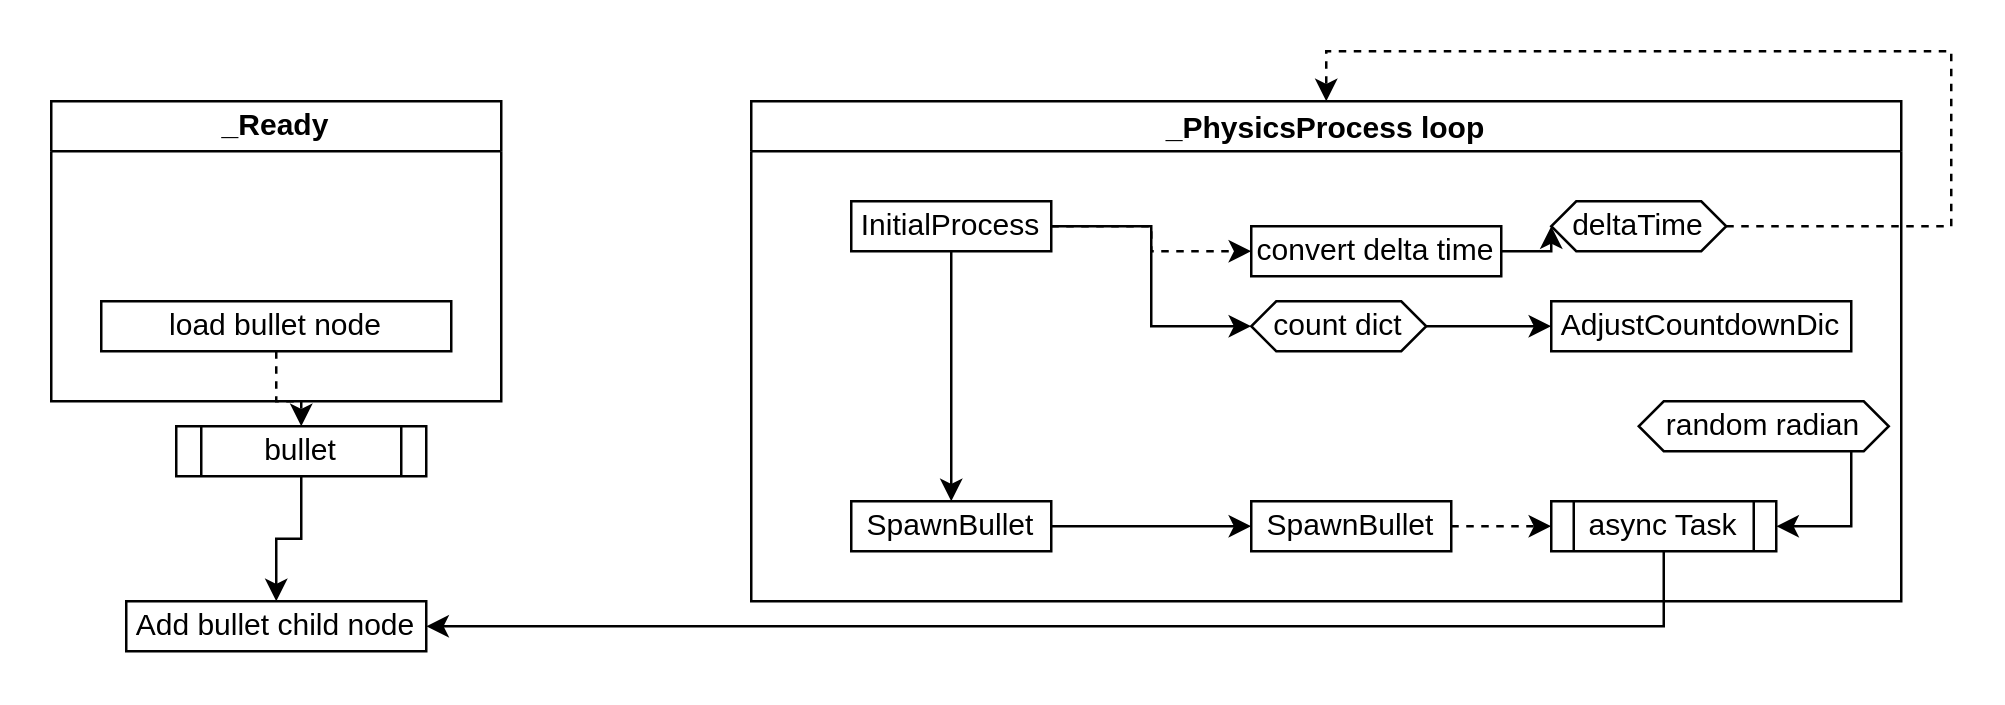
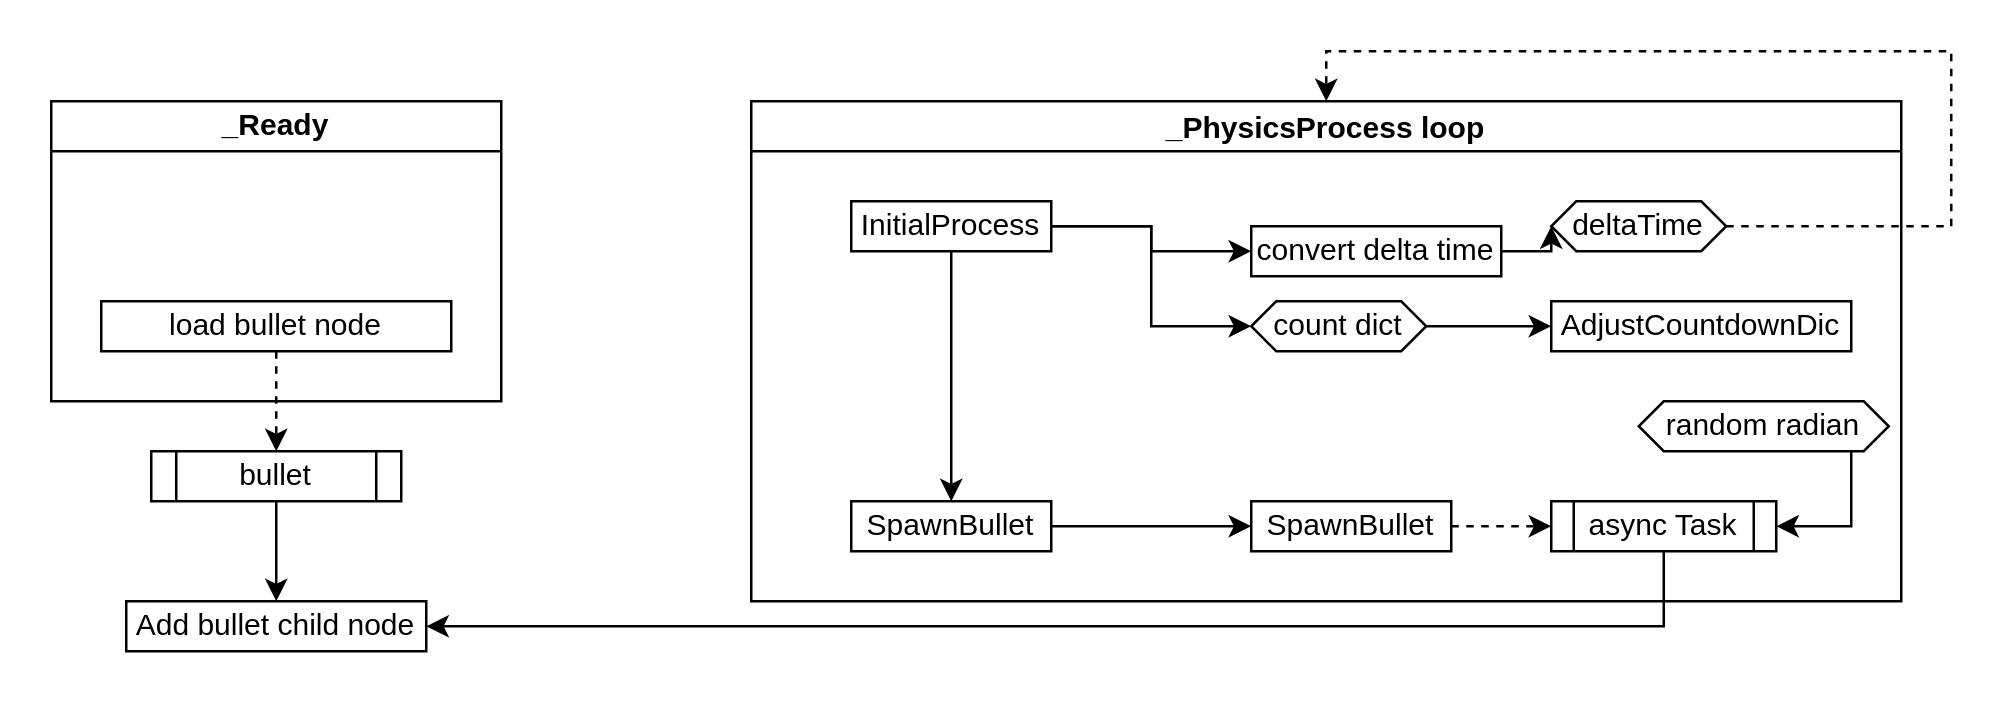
(1197, 251) -> (1197, 251)
(301, 451) -> (276, 476)
